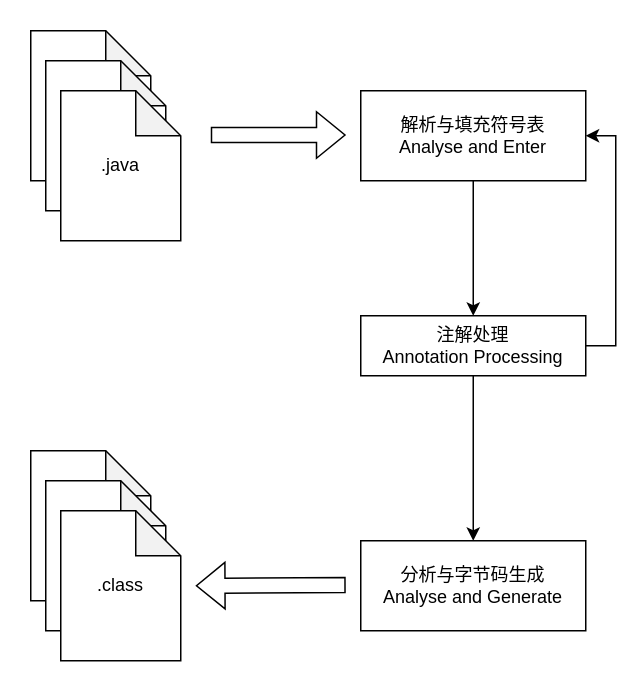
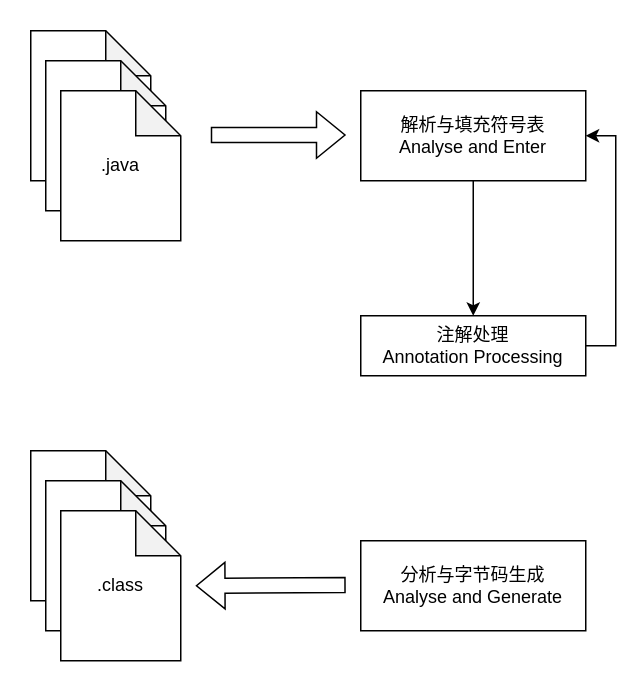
(473, 453) -> none
